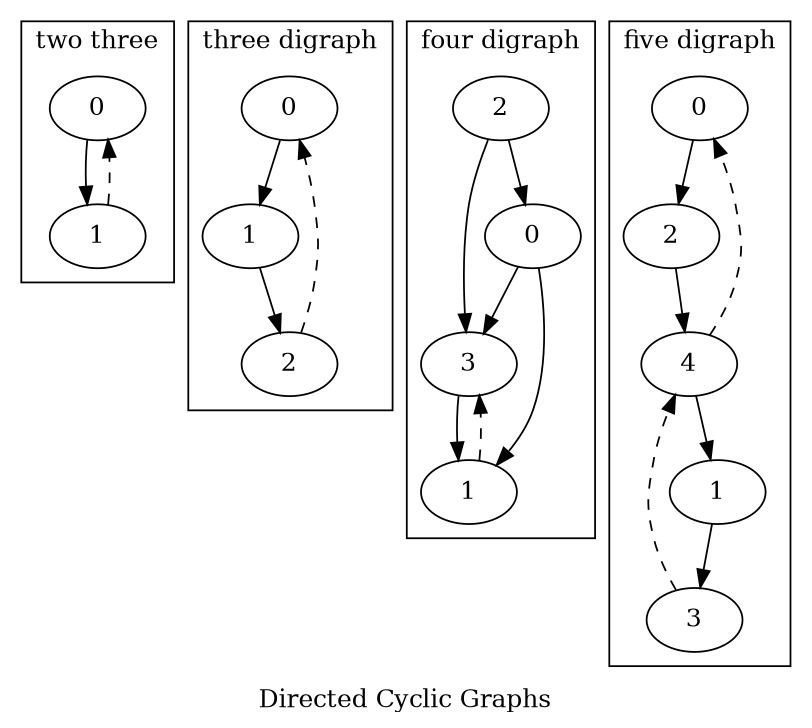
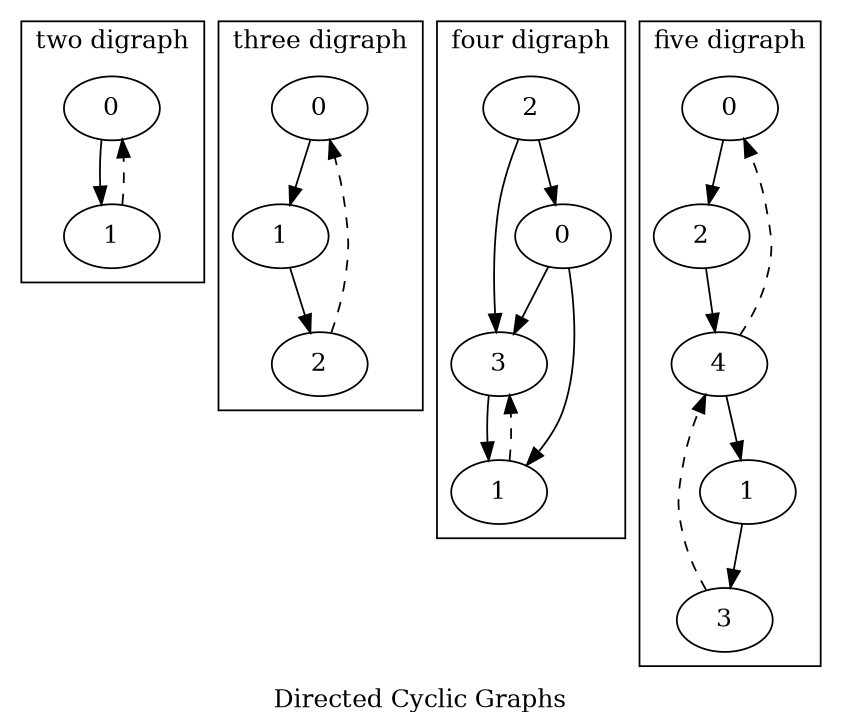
(98, 42) -> (113, 42)
